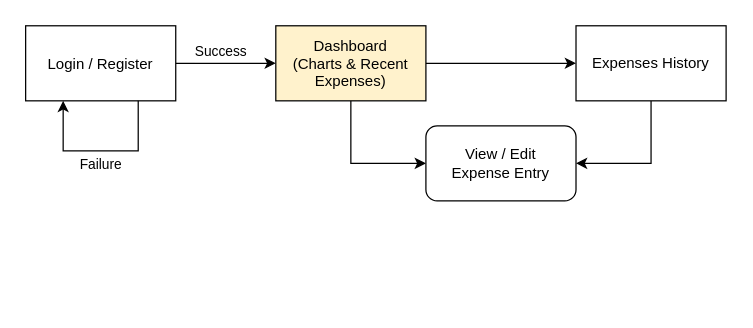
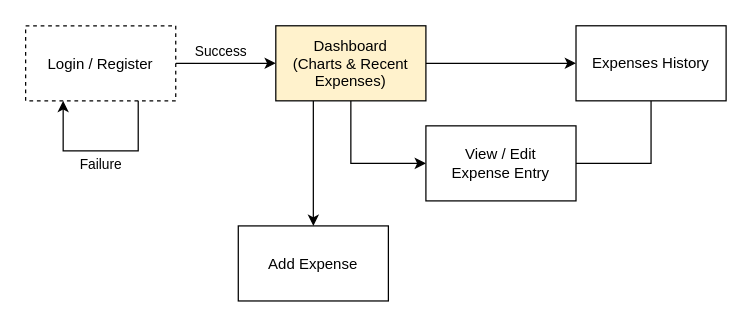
(101, 63) -> (101, 63)
none -> (313, 159)
(501, 163) -> (501, 163)
(586, 163) -> (582, 163)
none -> (313, 263)
